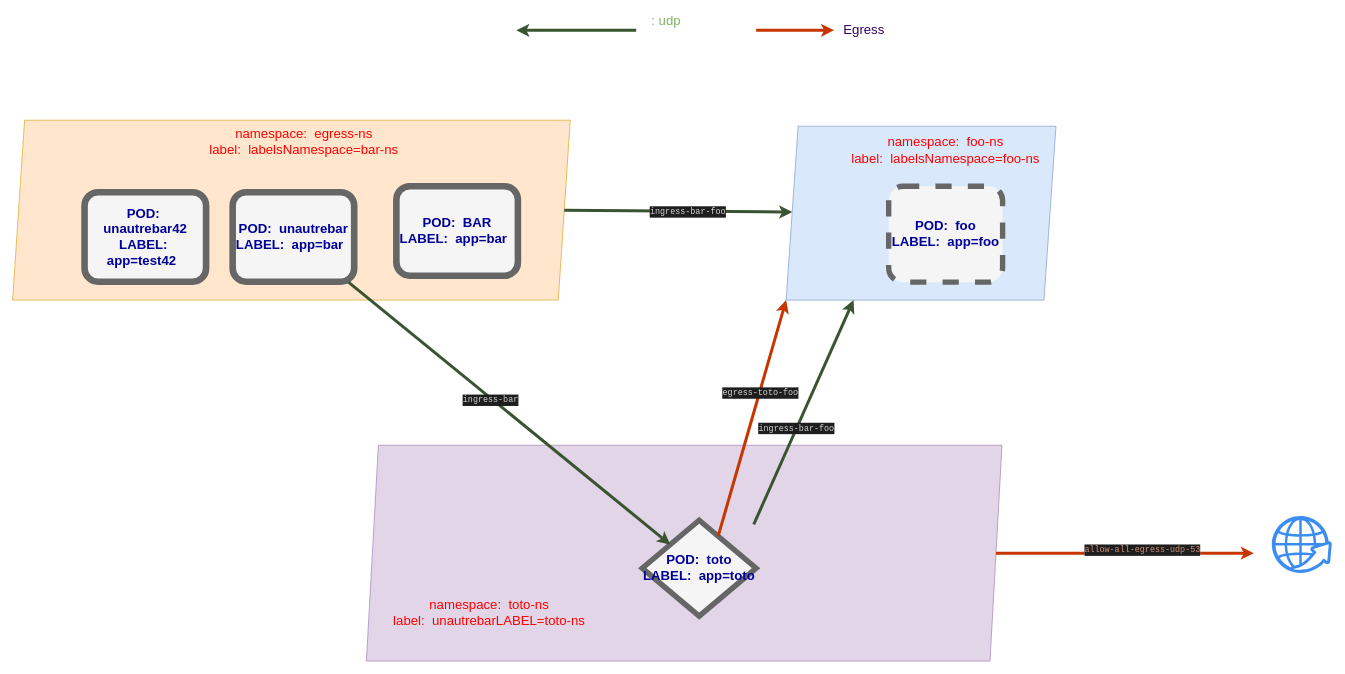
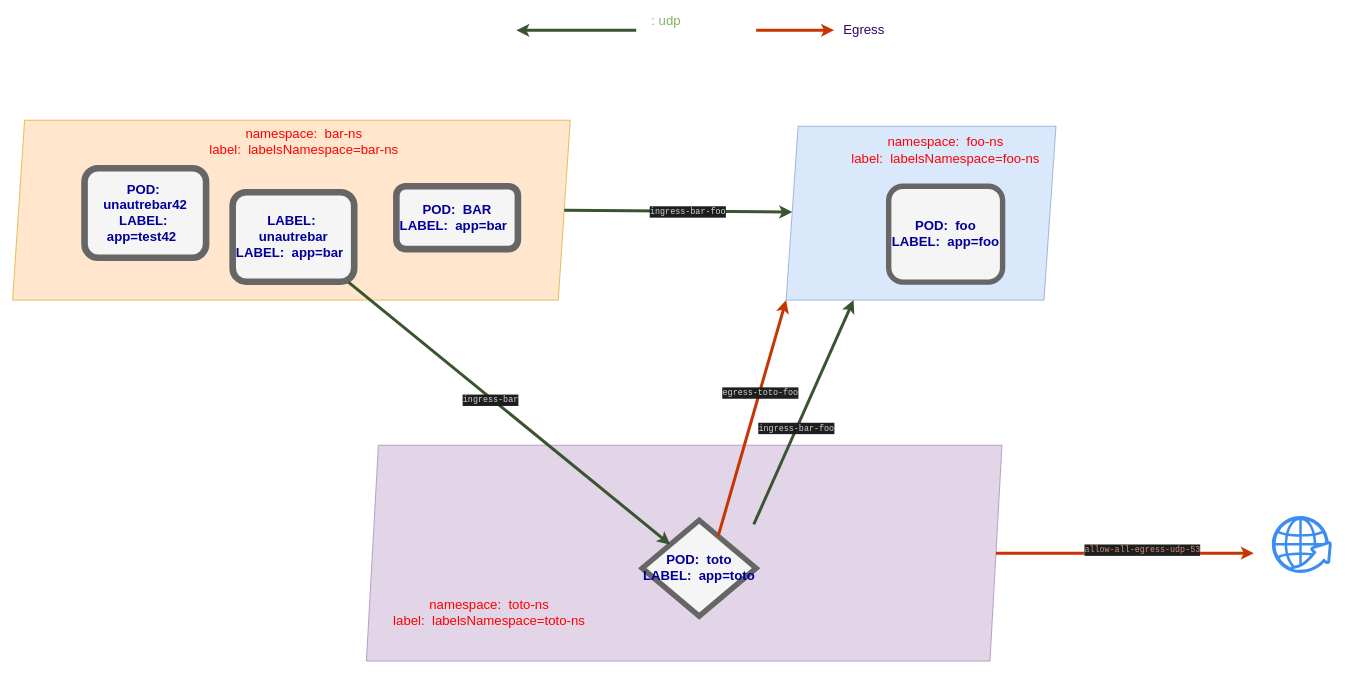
(304, 142) -> (304, 142)
(457, 231) -> (457, 218)
(946, 234) -> (946, 234)
(145, 237) -> (145, 213)
(293, 237) -> (293, 237)
(489, 614) -> (489, 614)
